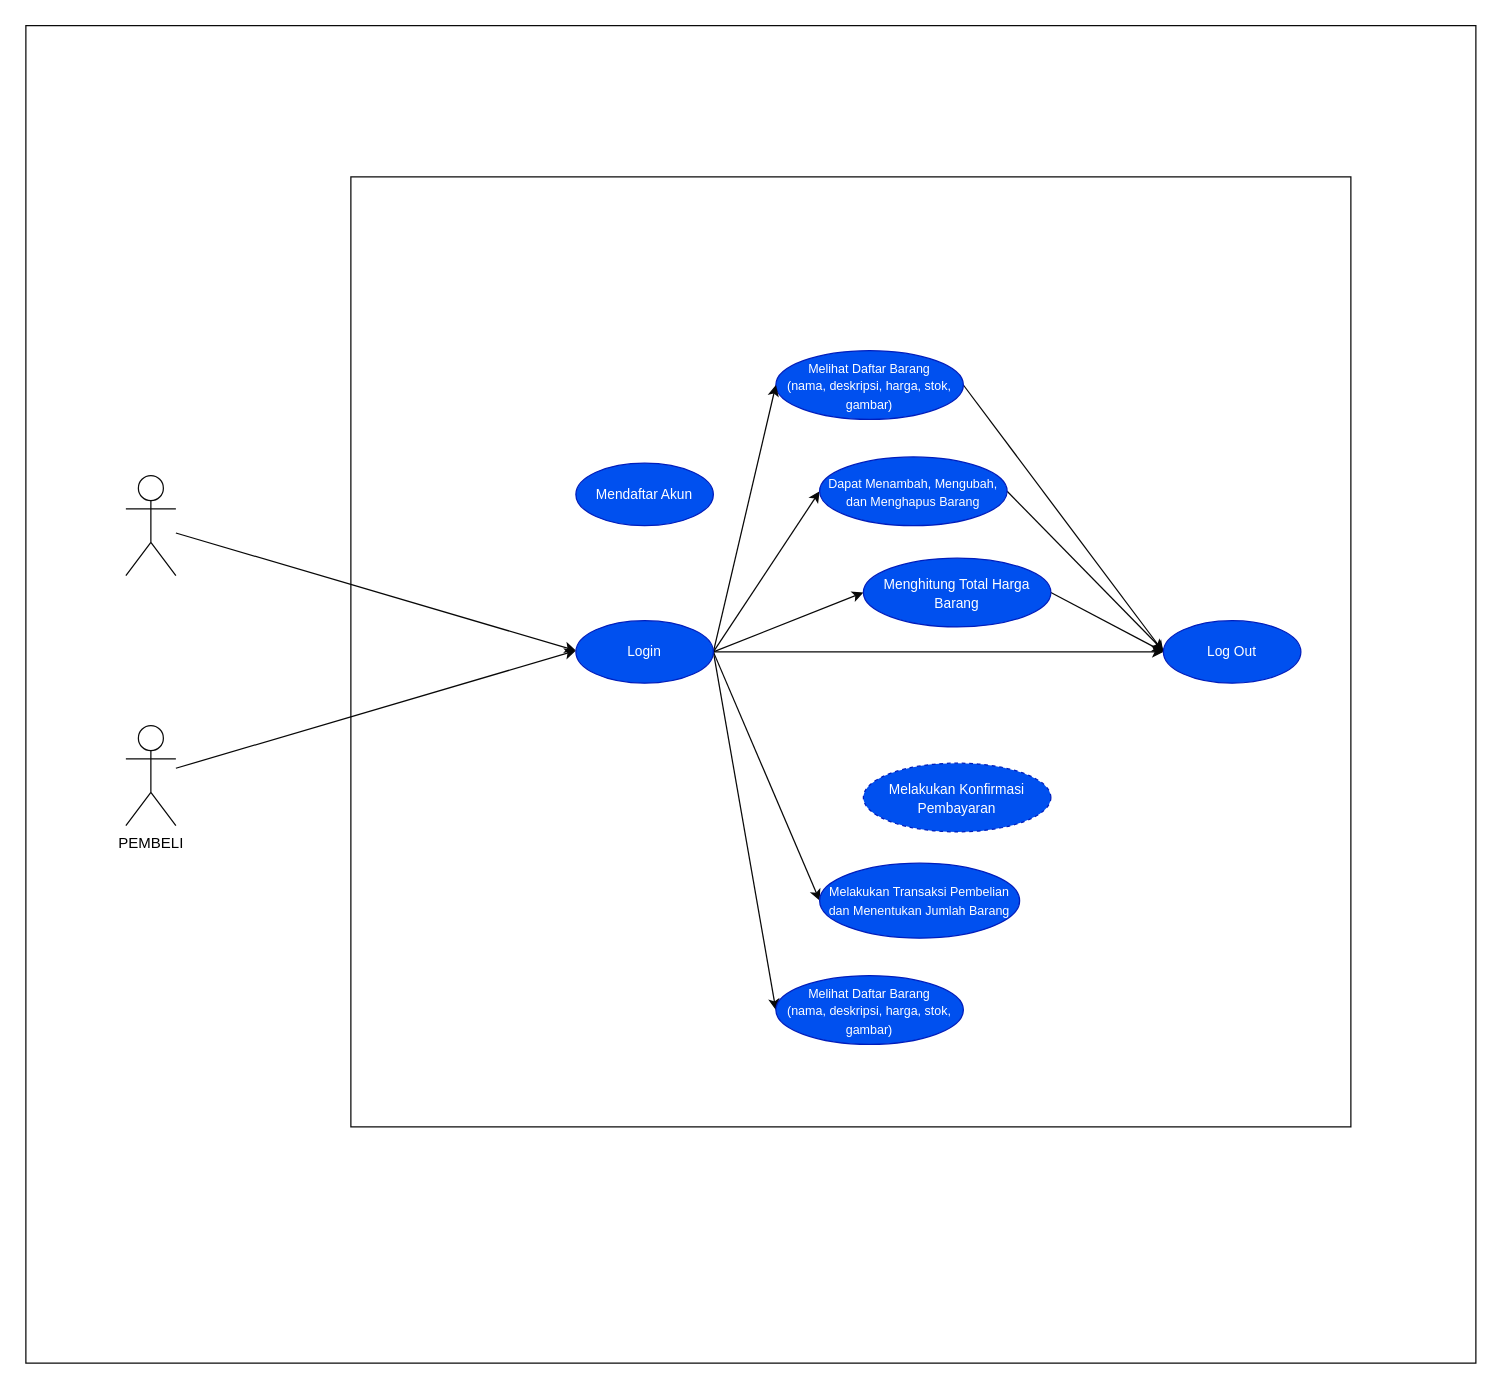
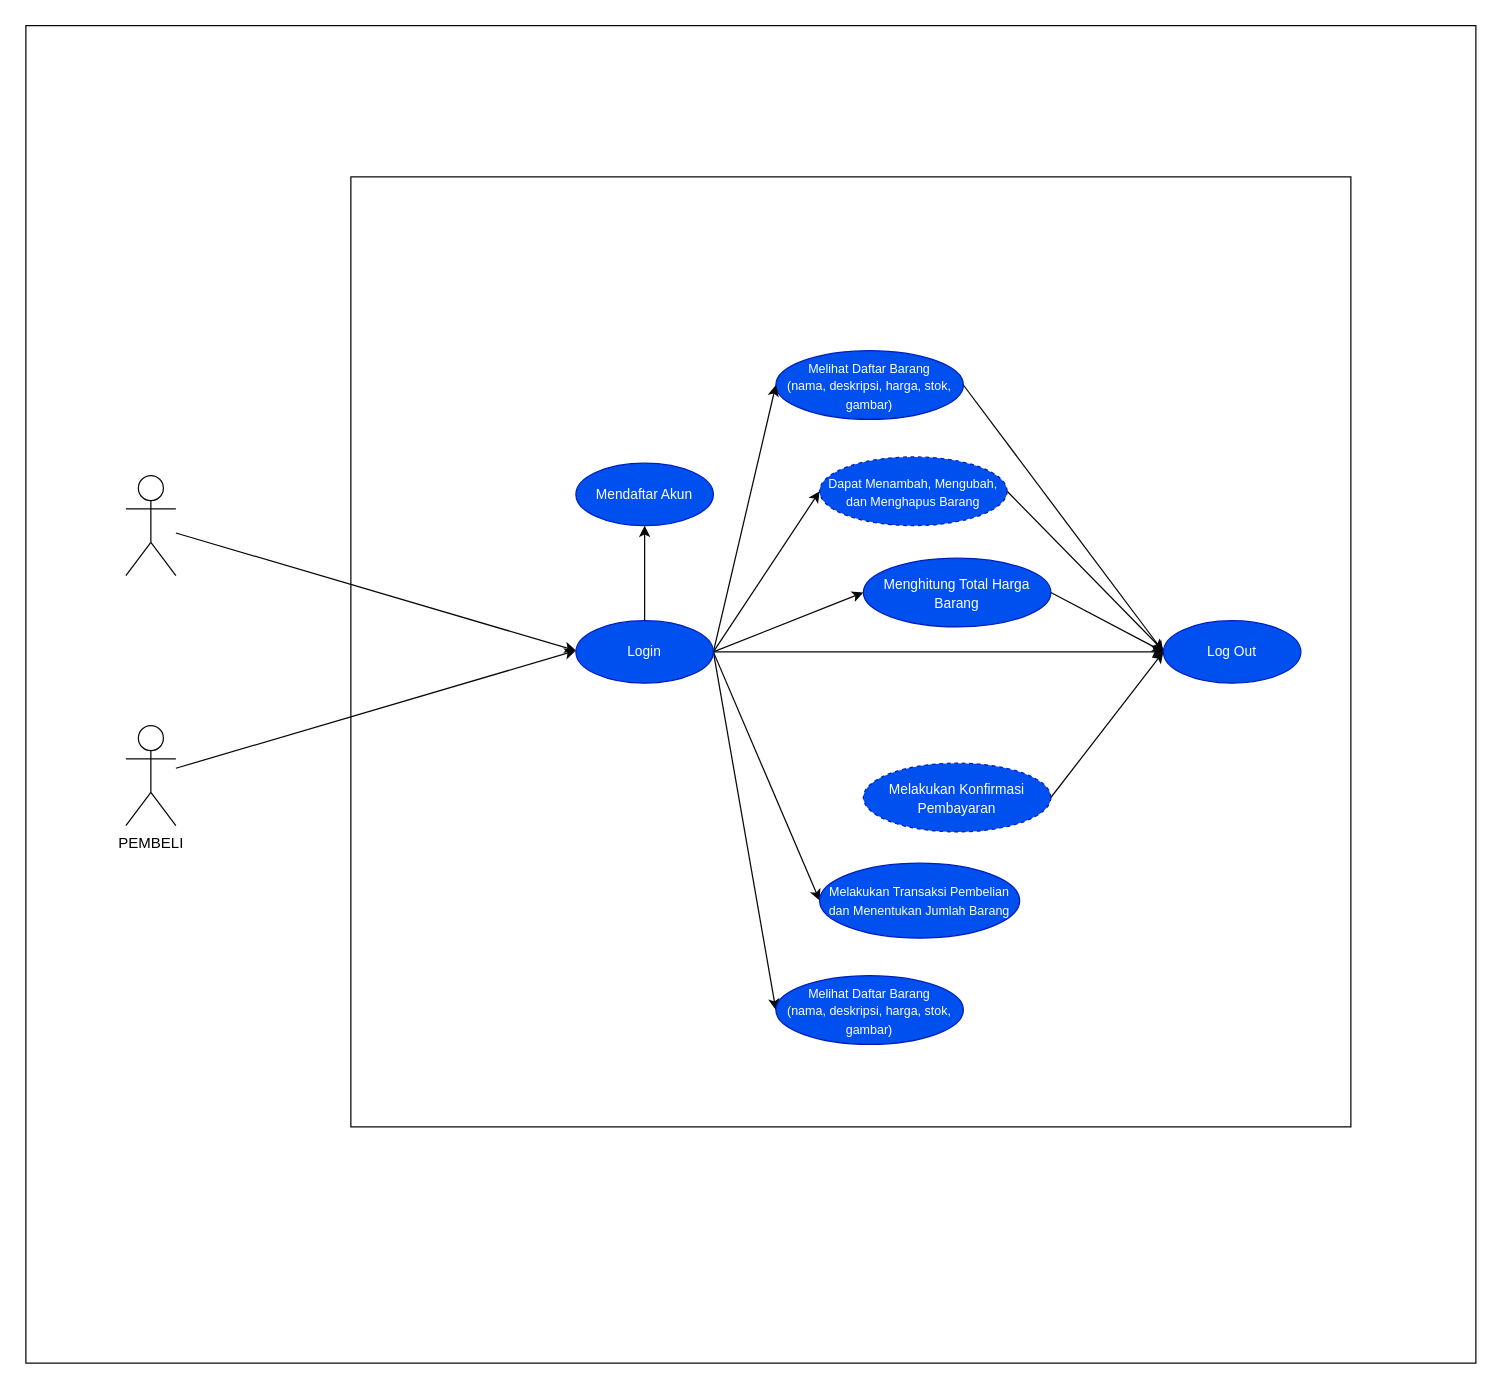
(913, 491) -> (913, 491)
none -> (644, 578)
none -> (1104, 728)
